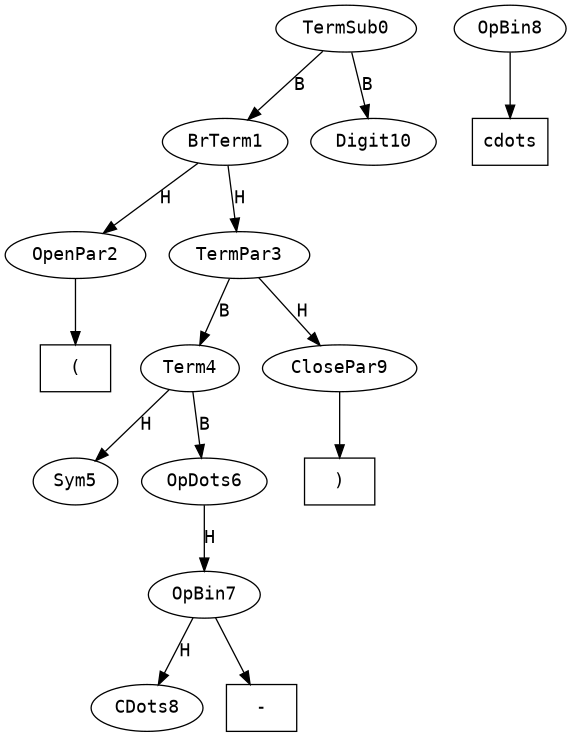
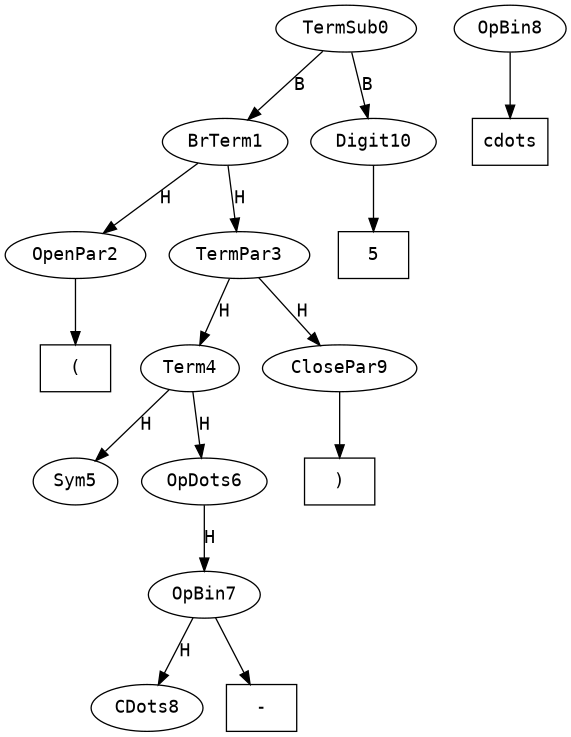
none -> (373, 255)
(224, 312) -> (224, 312)
(205, 425) -> (205, 425)
